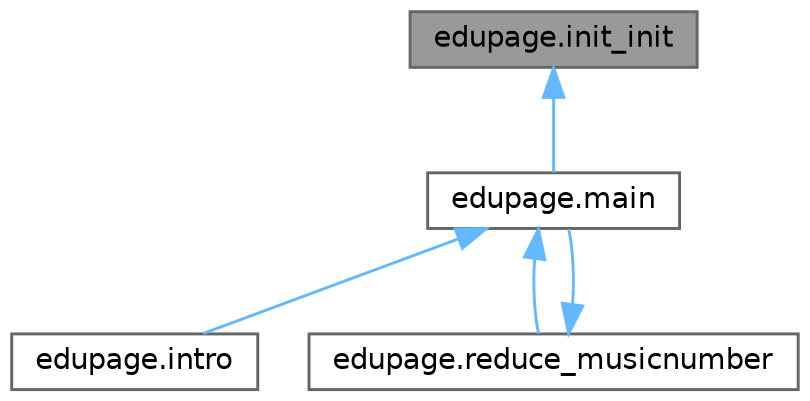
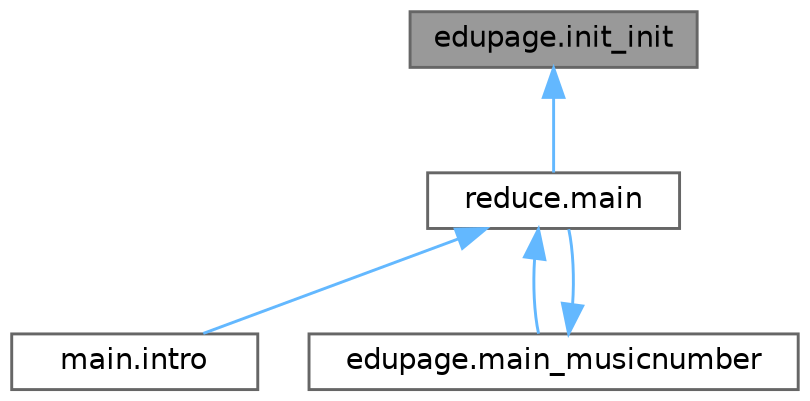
(554, 201) -> (554, 201)
(135, 362) -> (135, 362)
(554, 362) -> (554, 362)
